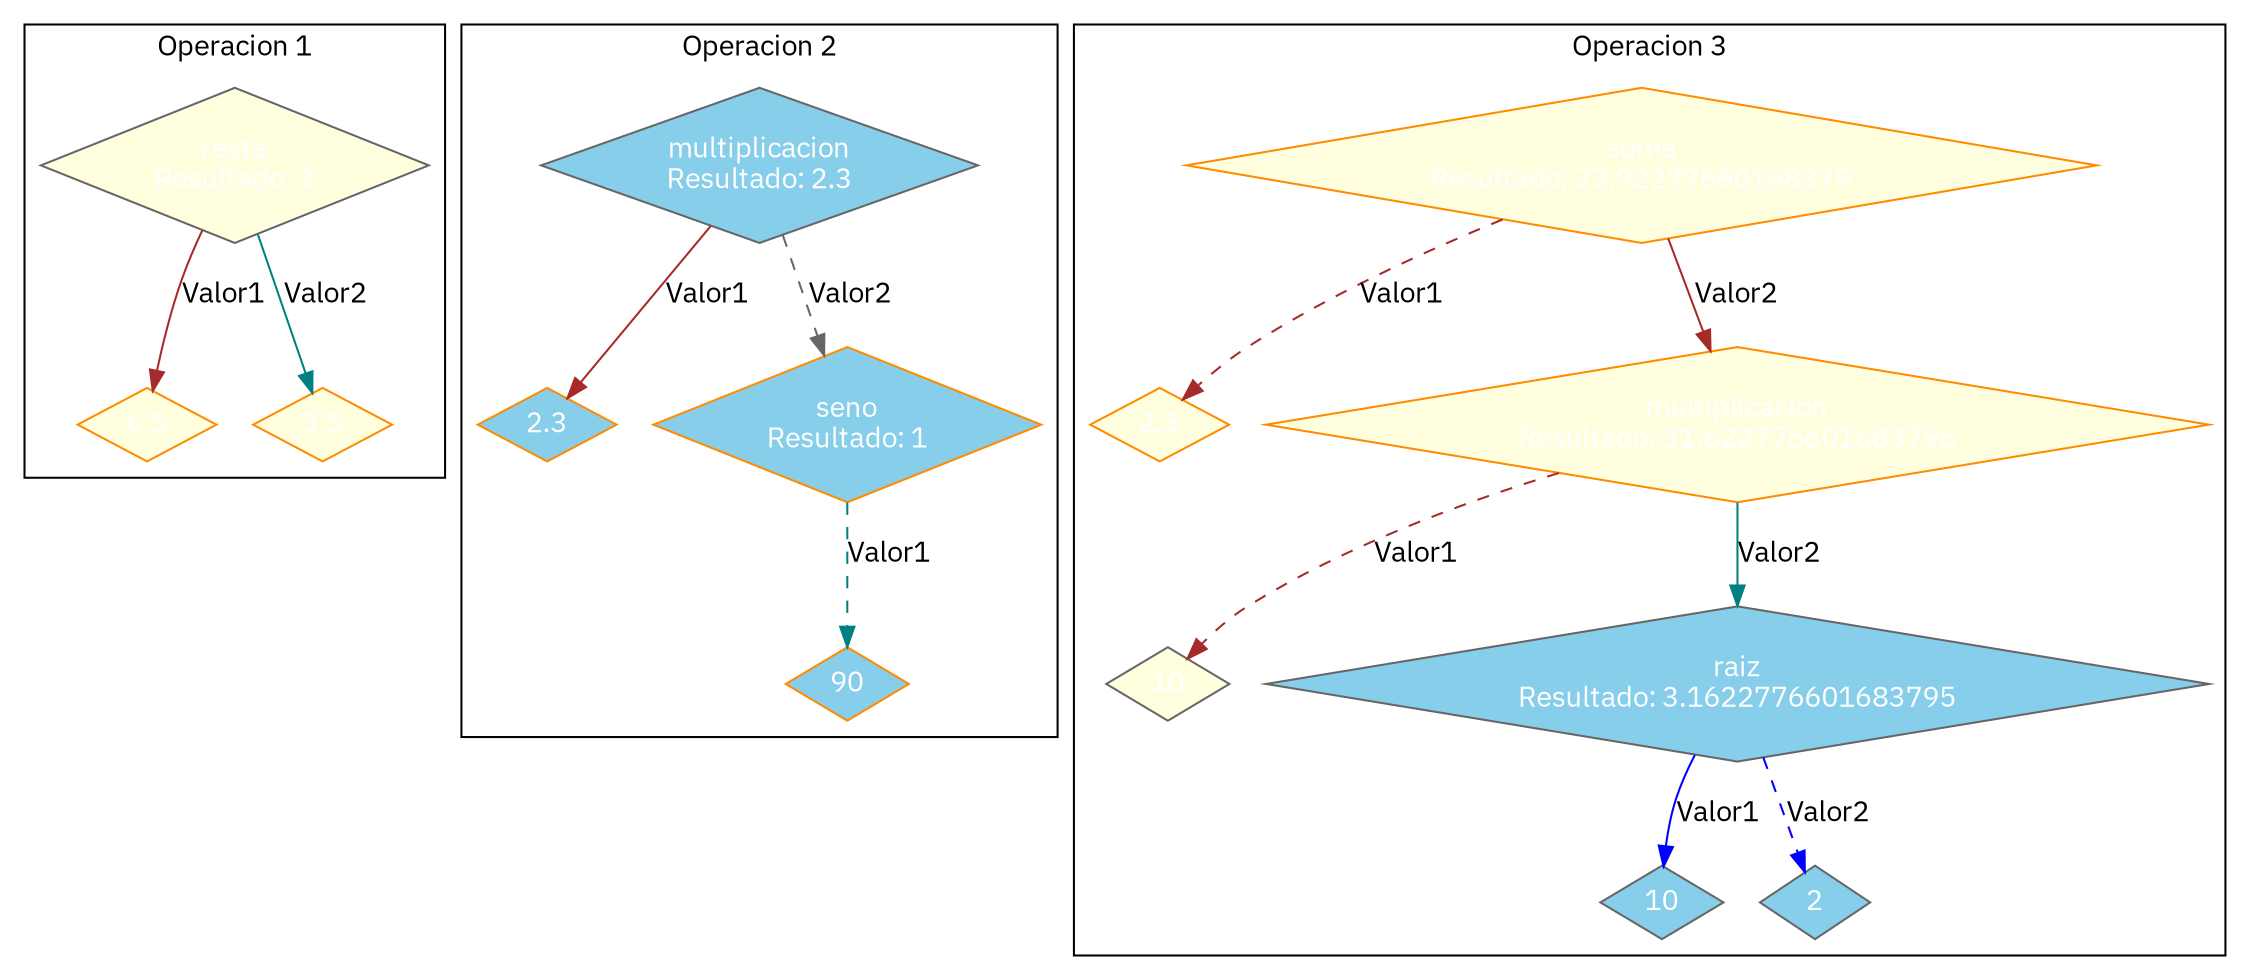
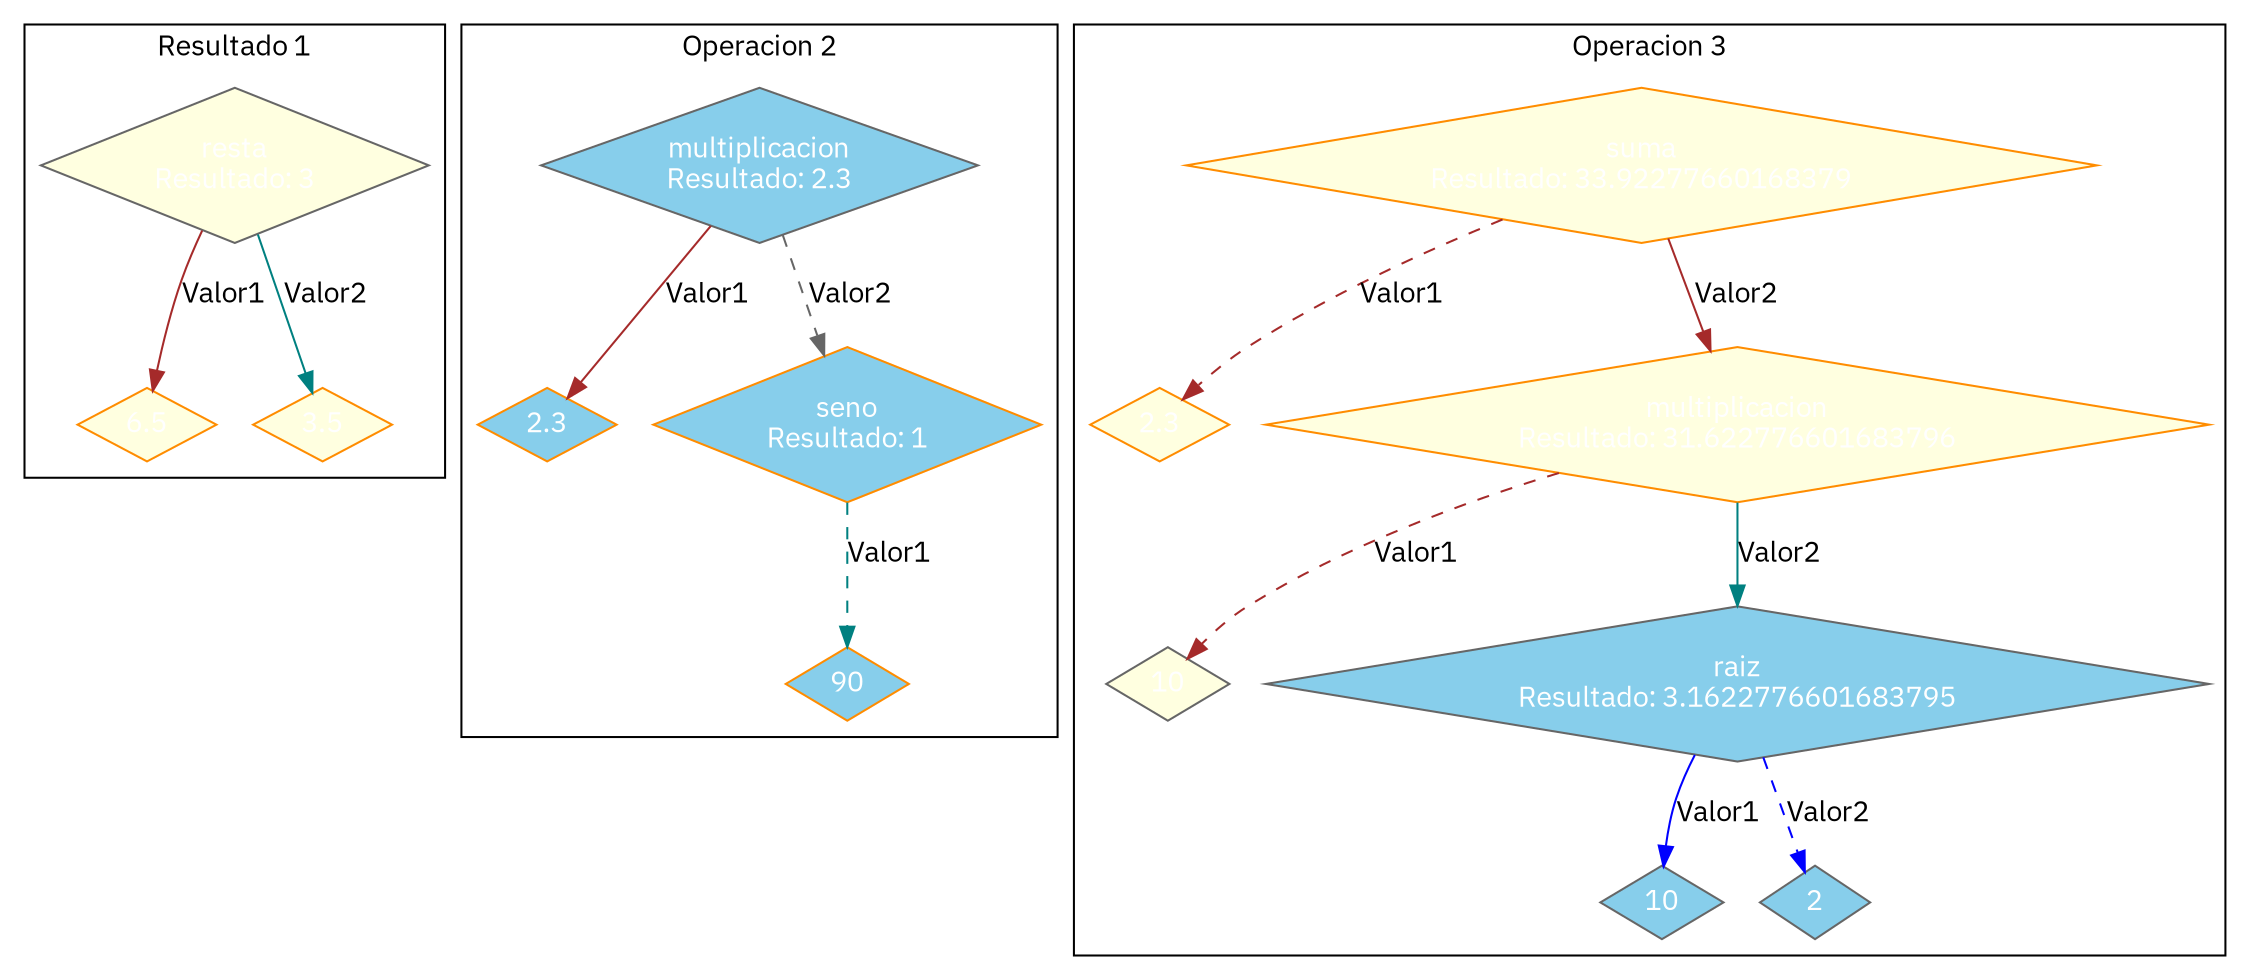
(235, 48) -> (235, 48)
